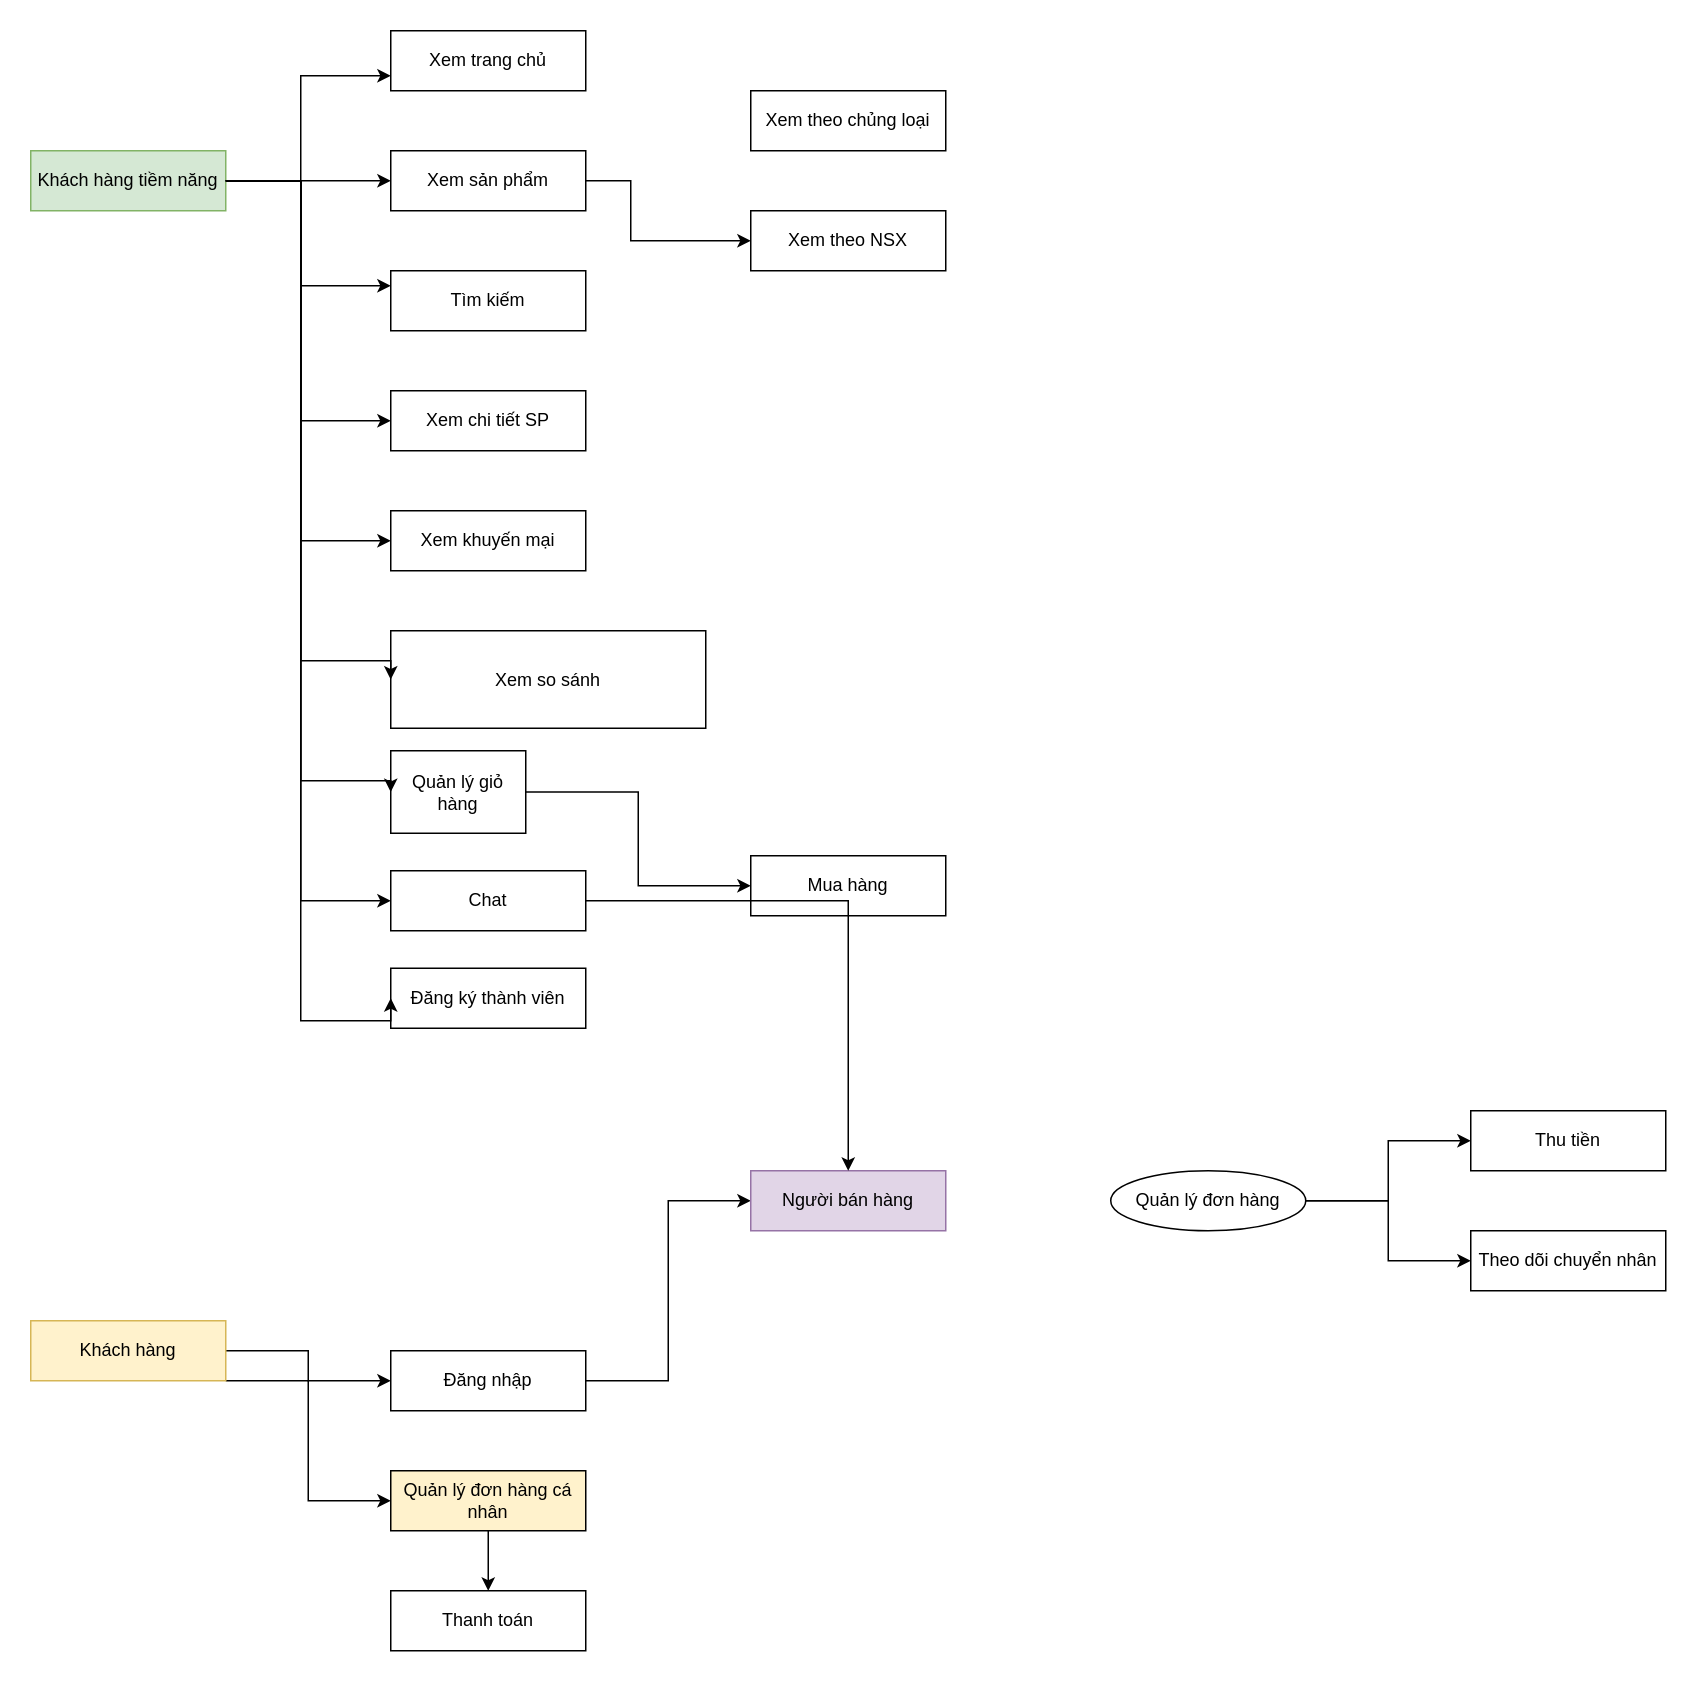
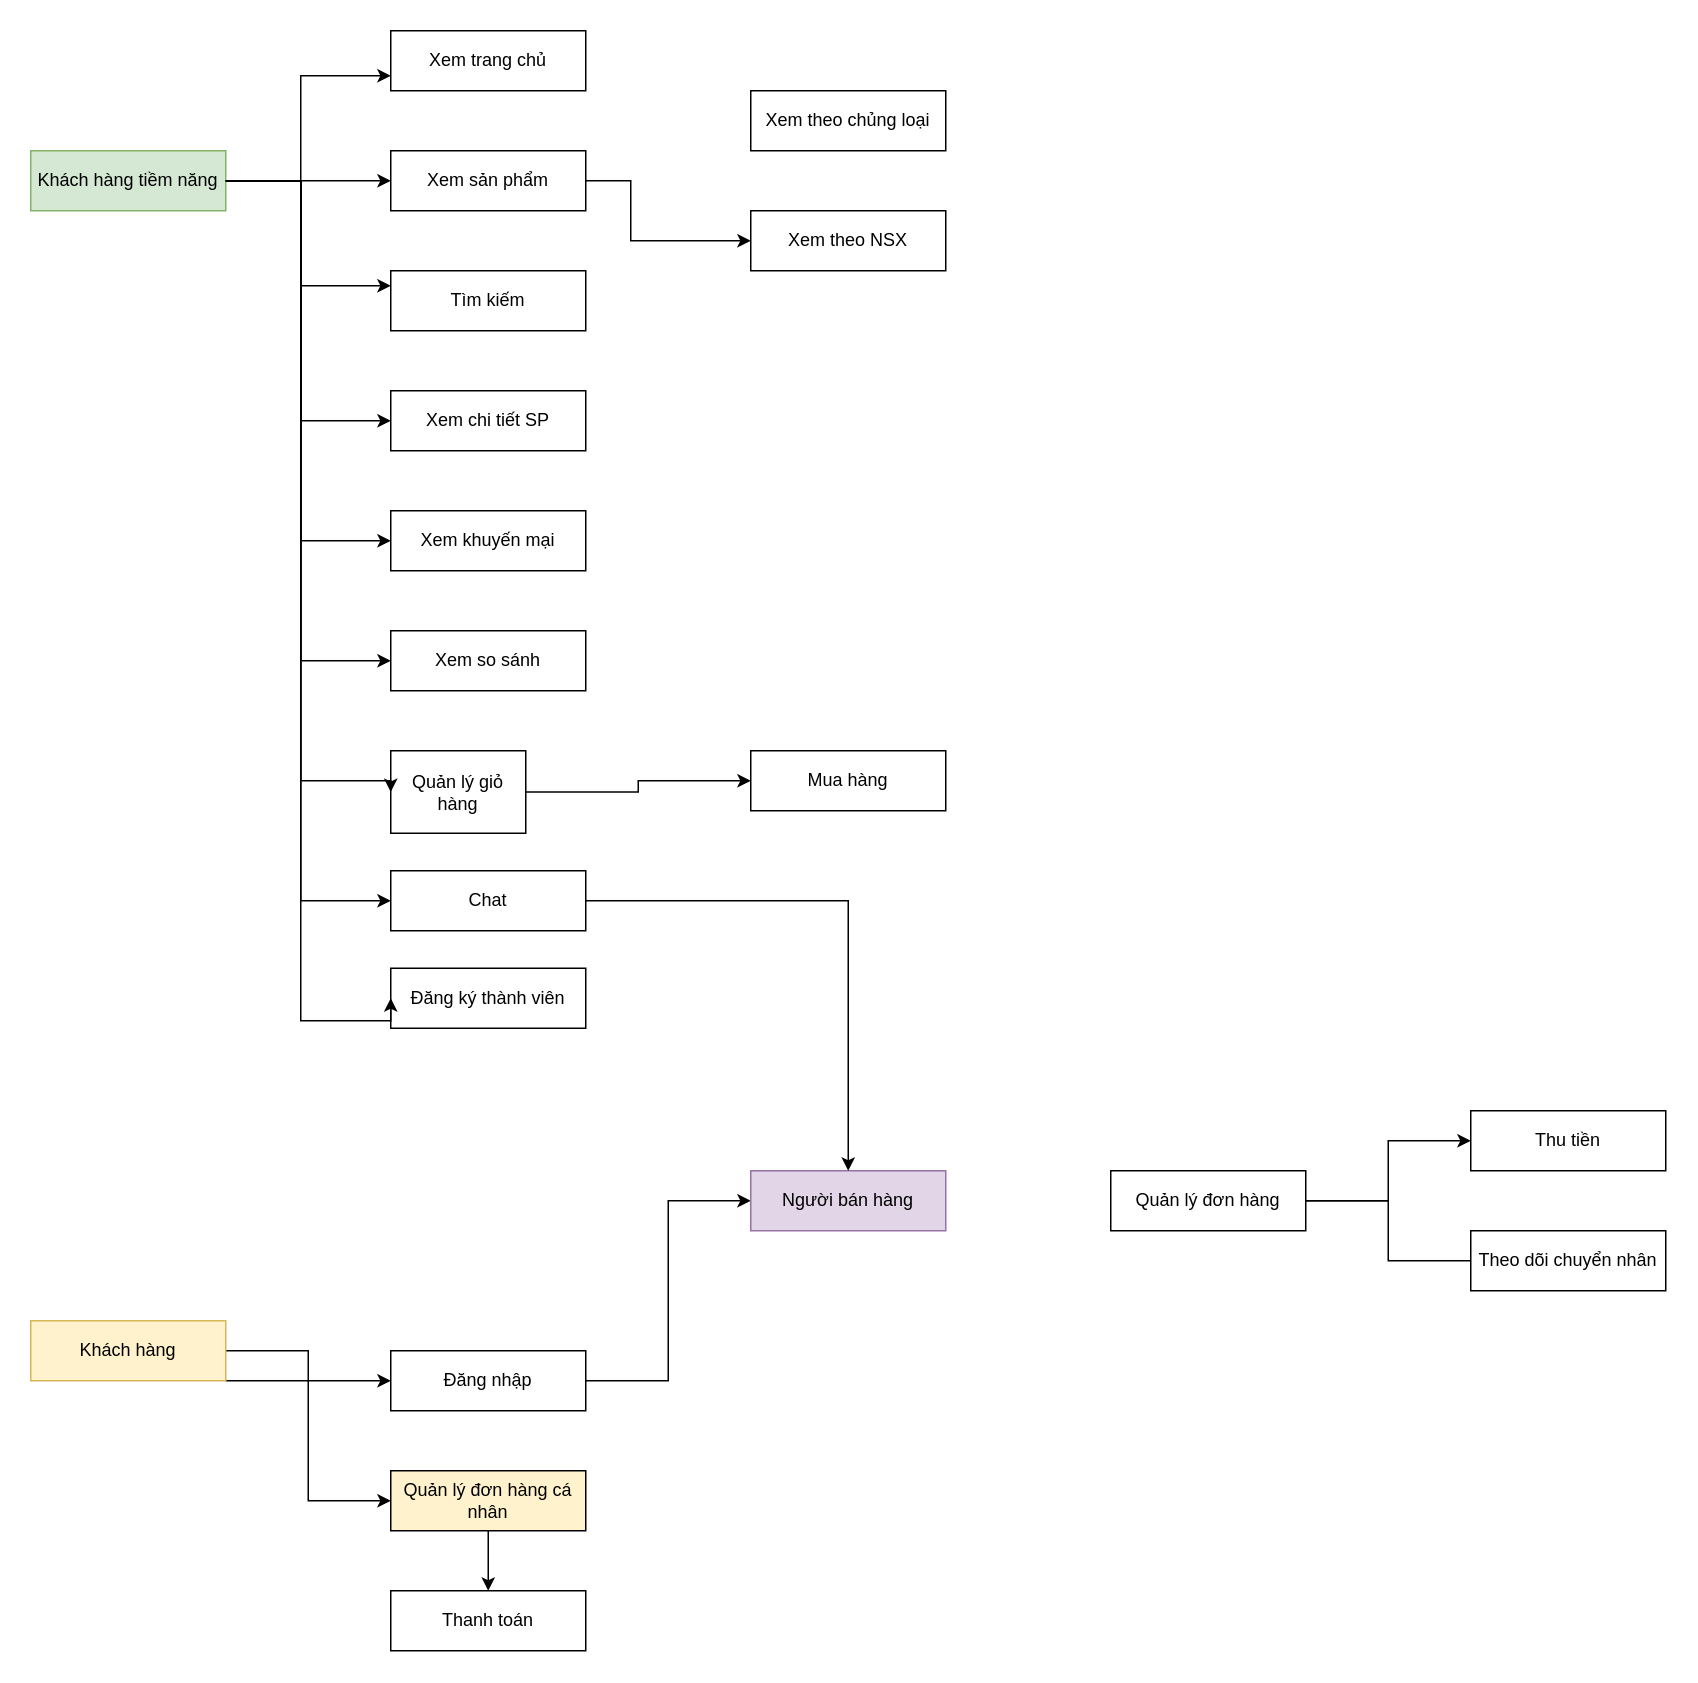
(548, 680) -> (488, 661)
(848, 886) -> (848, 781)
(1208, 1201) -> (1208, 1201)
(1459, 1261) -> (1463, 1261)
